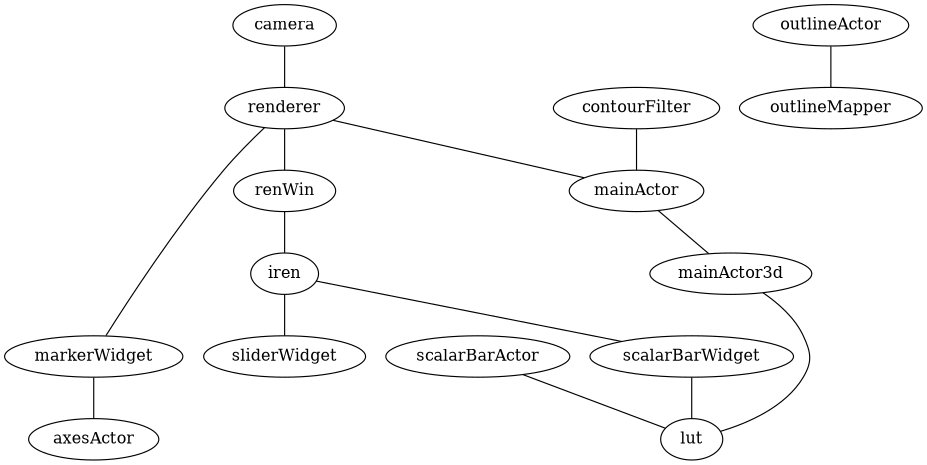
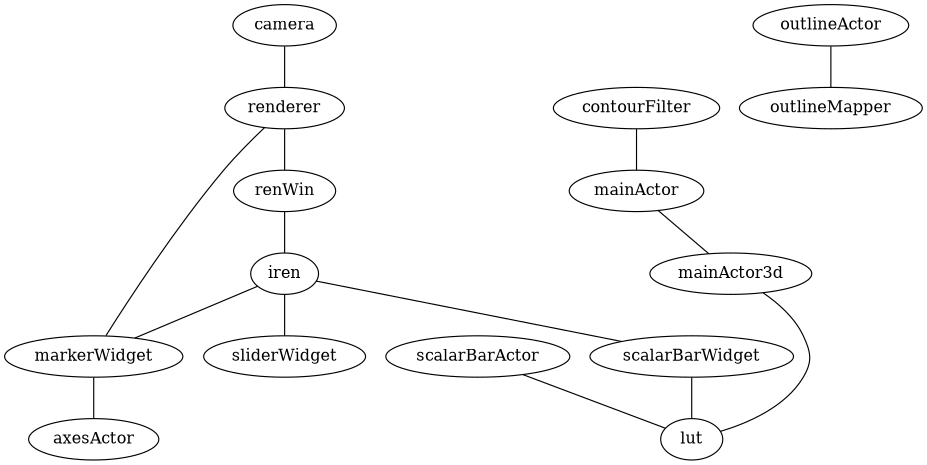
(459, 149) -> none
none -> (196, 312)
